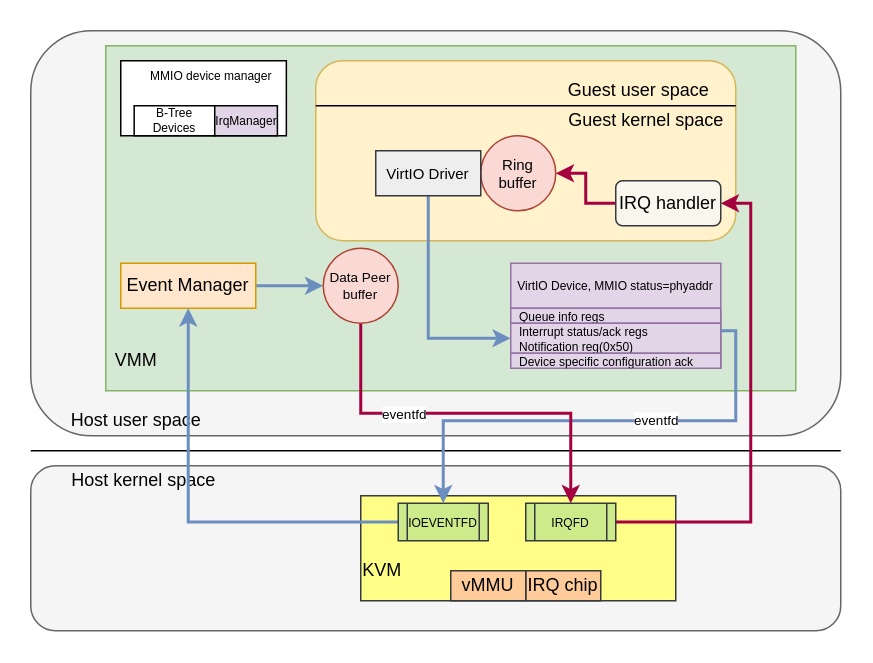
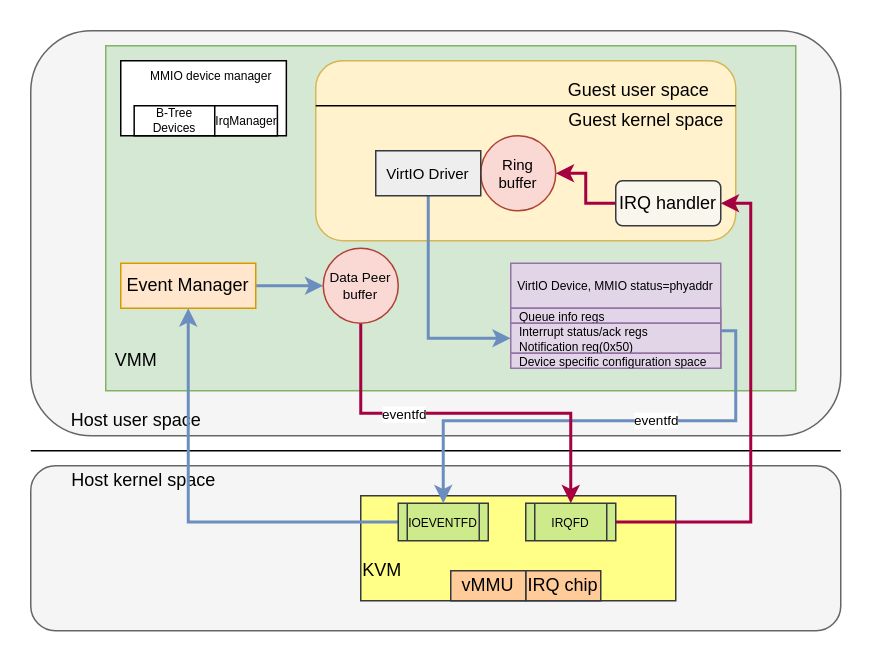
(246, 121) -> (246, 121)
(617, 362) -> (624, 362)
